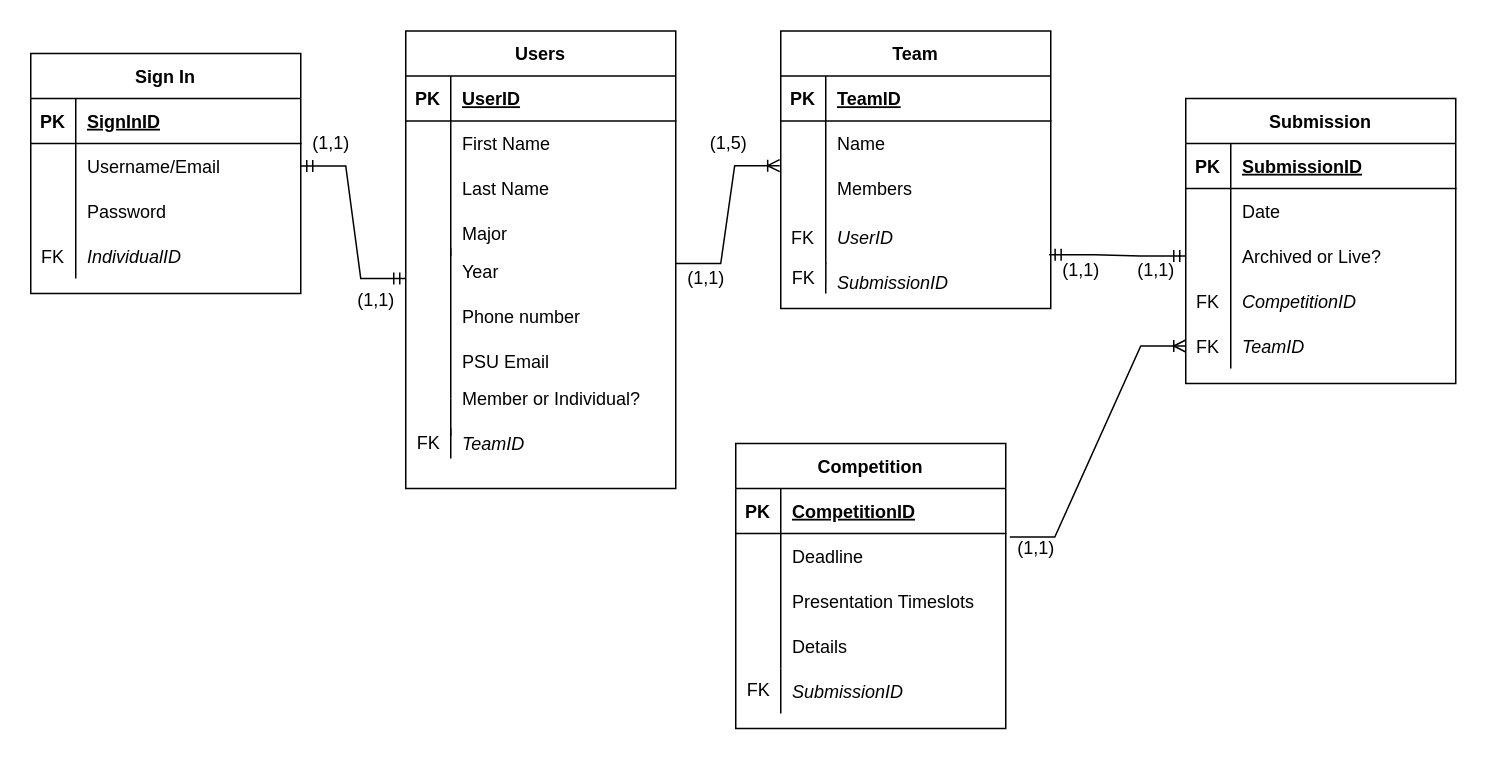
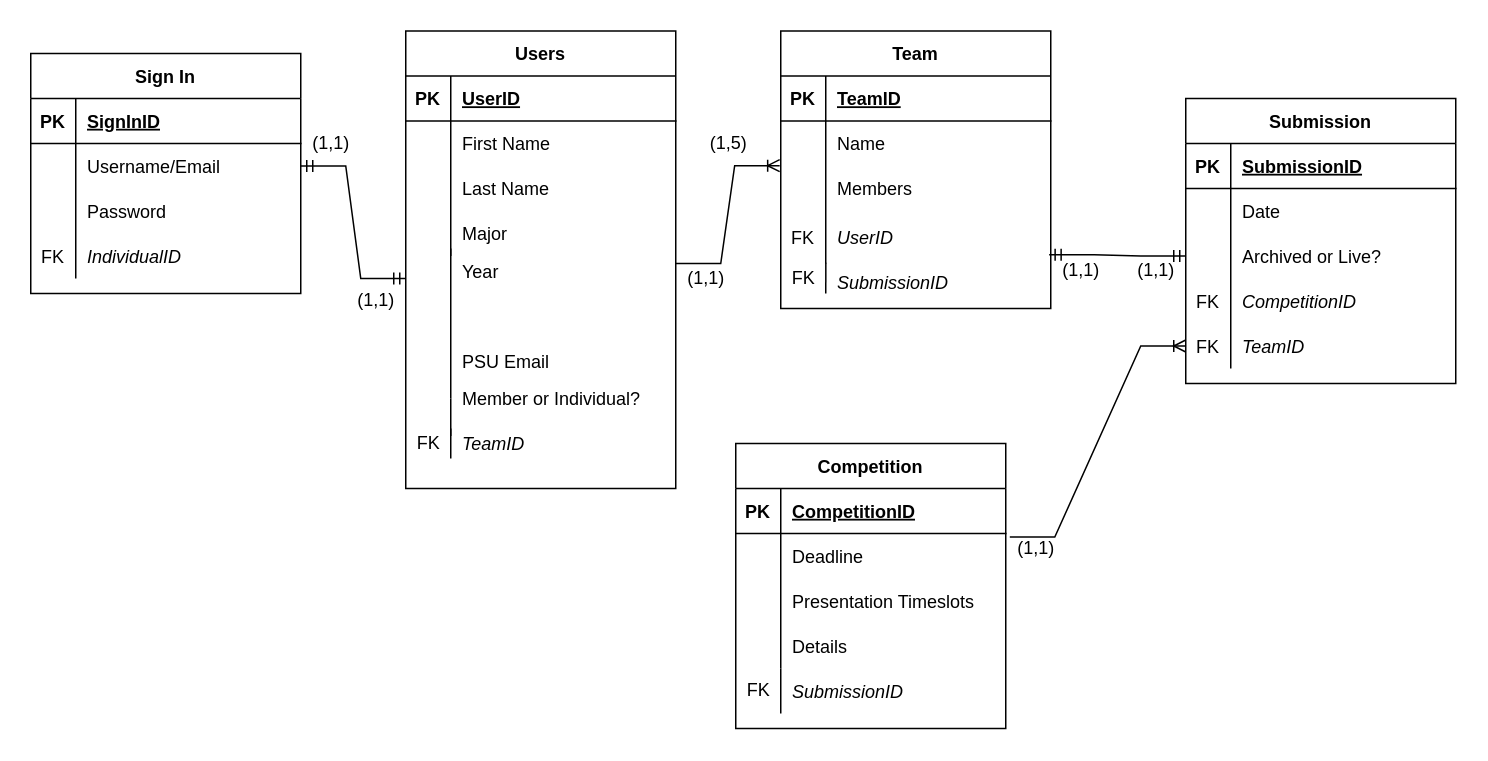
(563, 316) -> none
